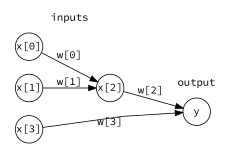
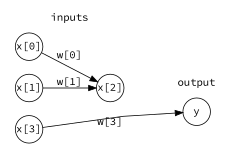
(150, 99) -> none
